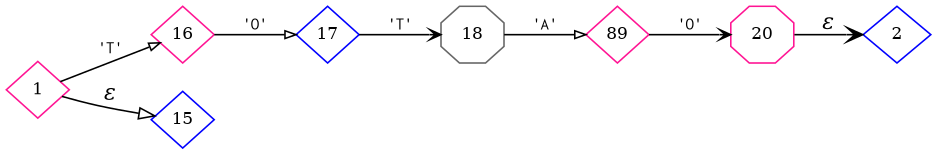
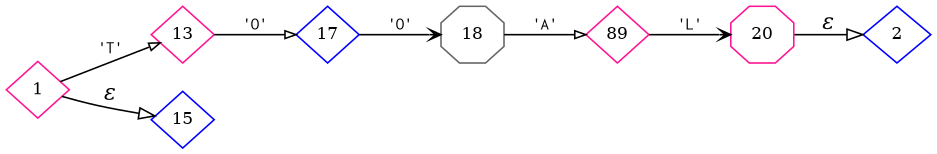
(400, 25) -> (400, 25)
(690, 25) -> (690, 25)
(183, 35) -> (183, 35)
(821, 35) -> (821, 35)
